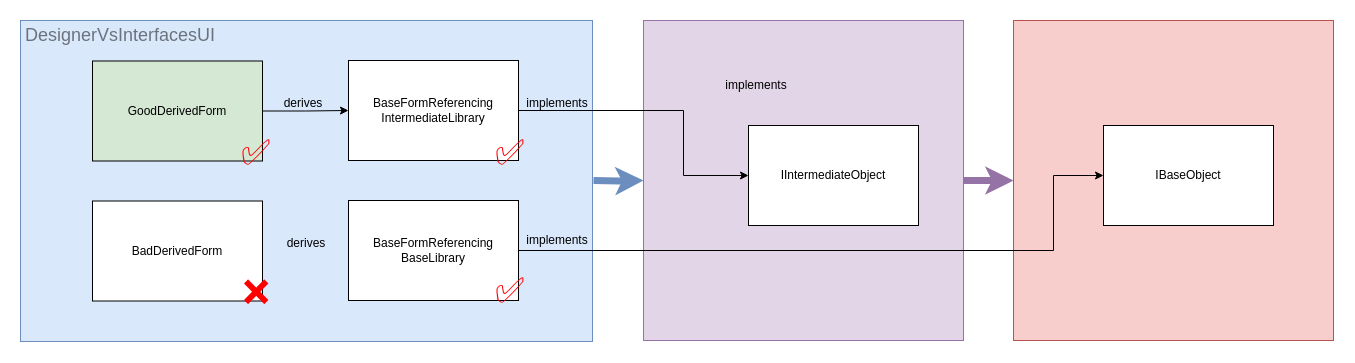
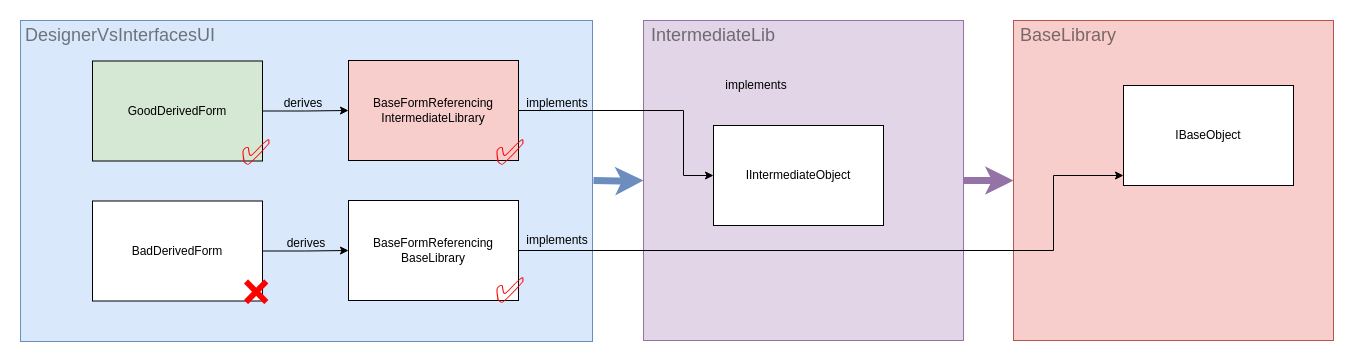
none -> (764, 36)
none -> (1082, 36)
(434, 111) -> (434, 111)
(834, 176) -> (799, 176)
(1189, 176) -> (1209, 136)
none -> (323, 251)
